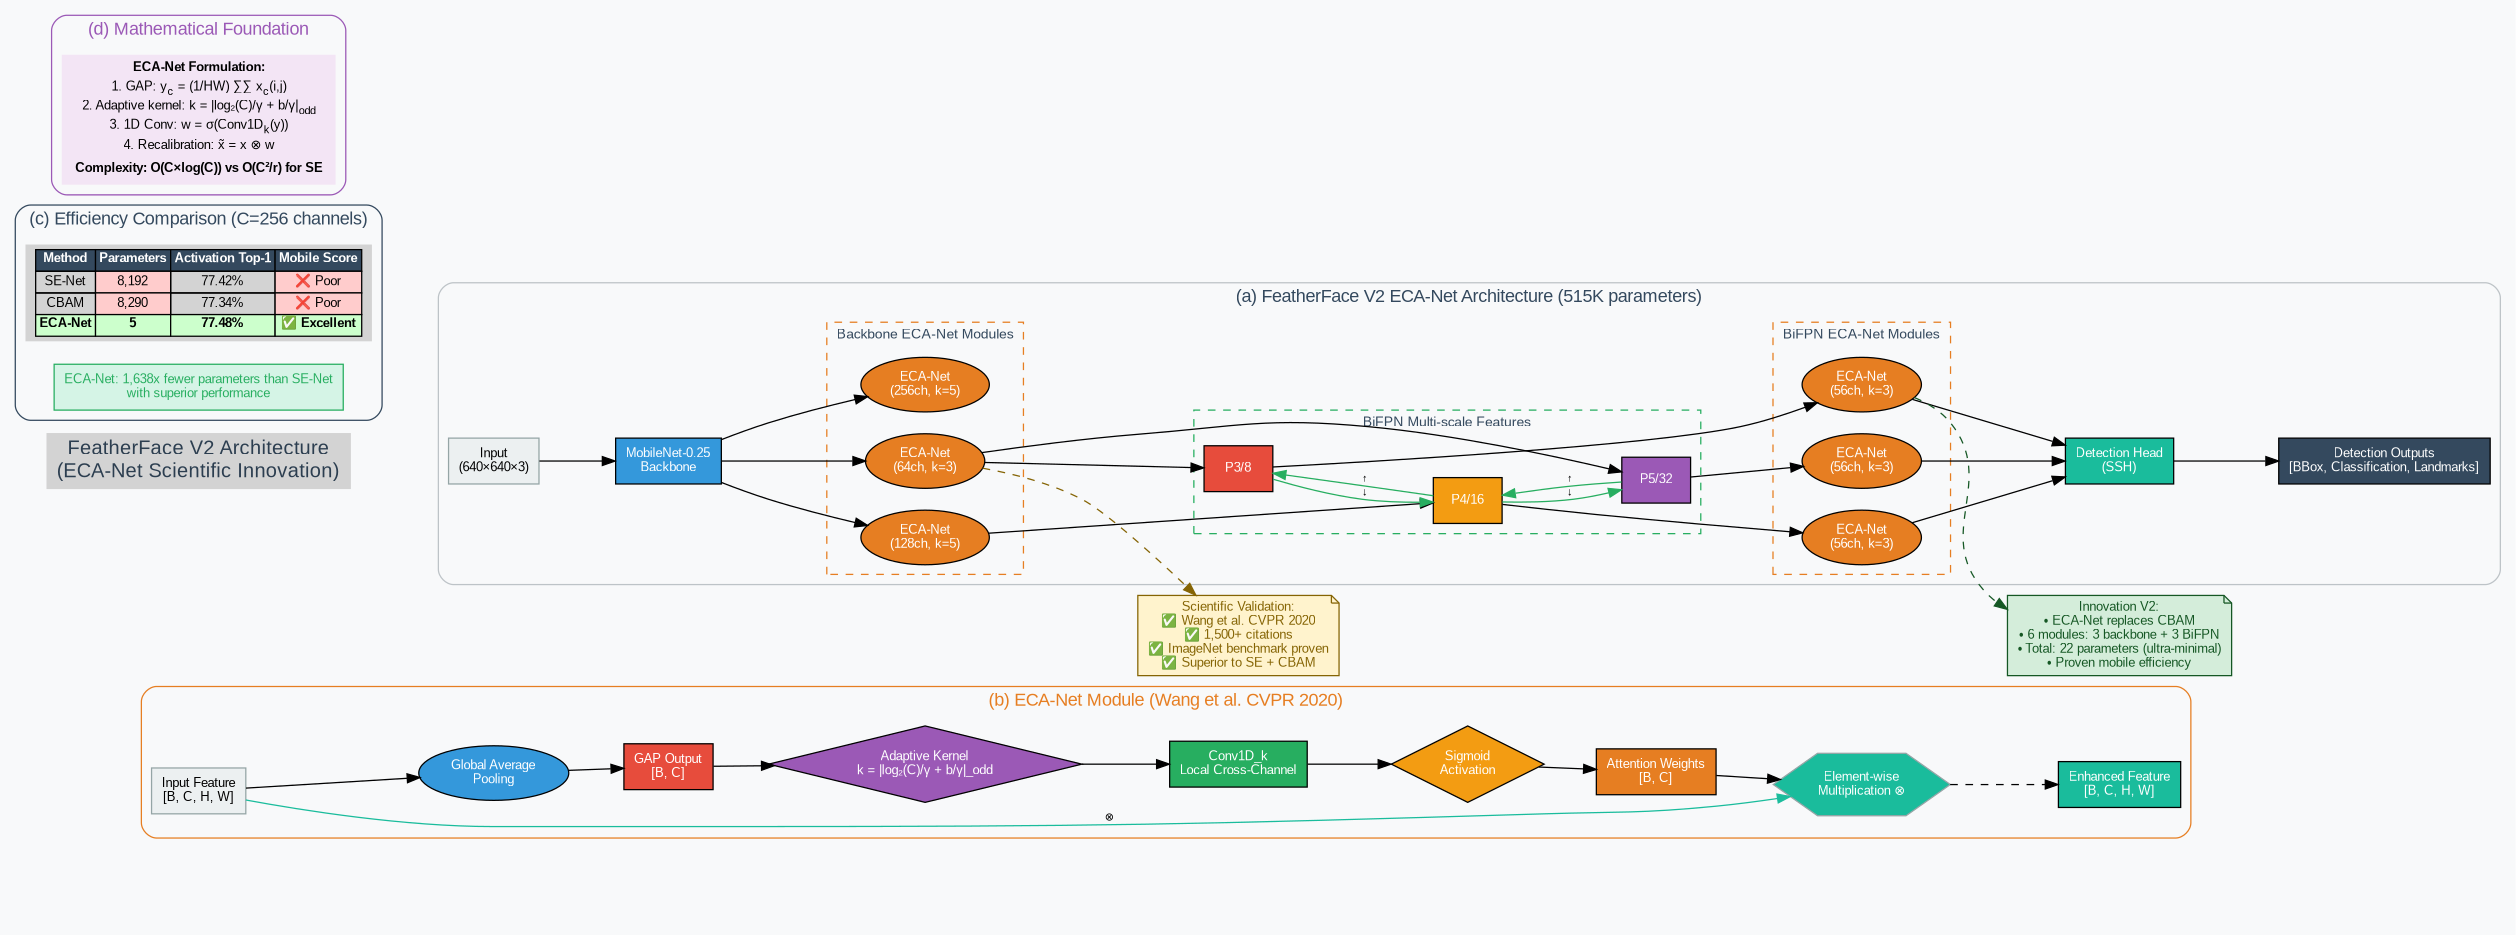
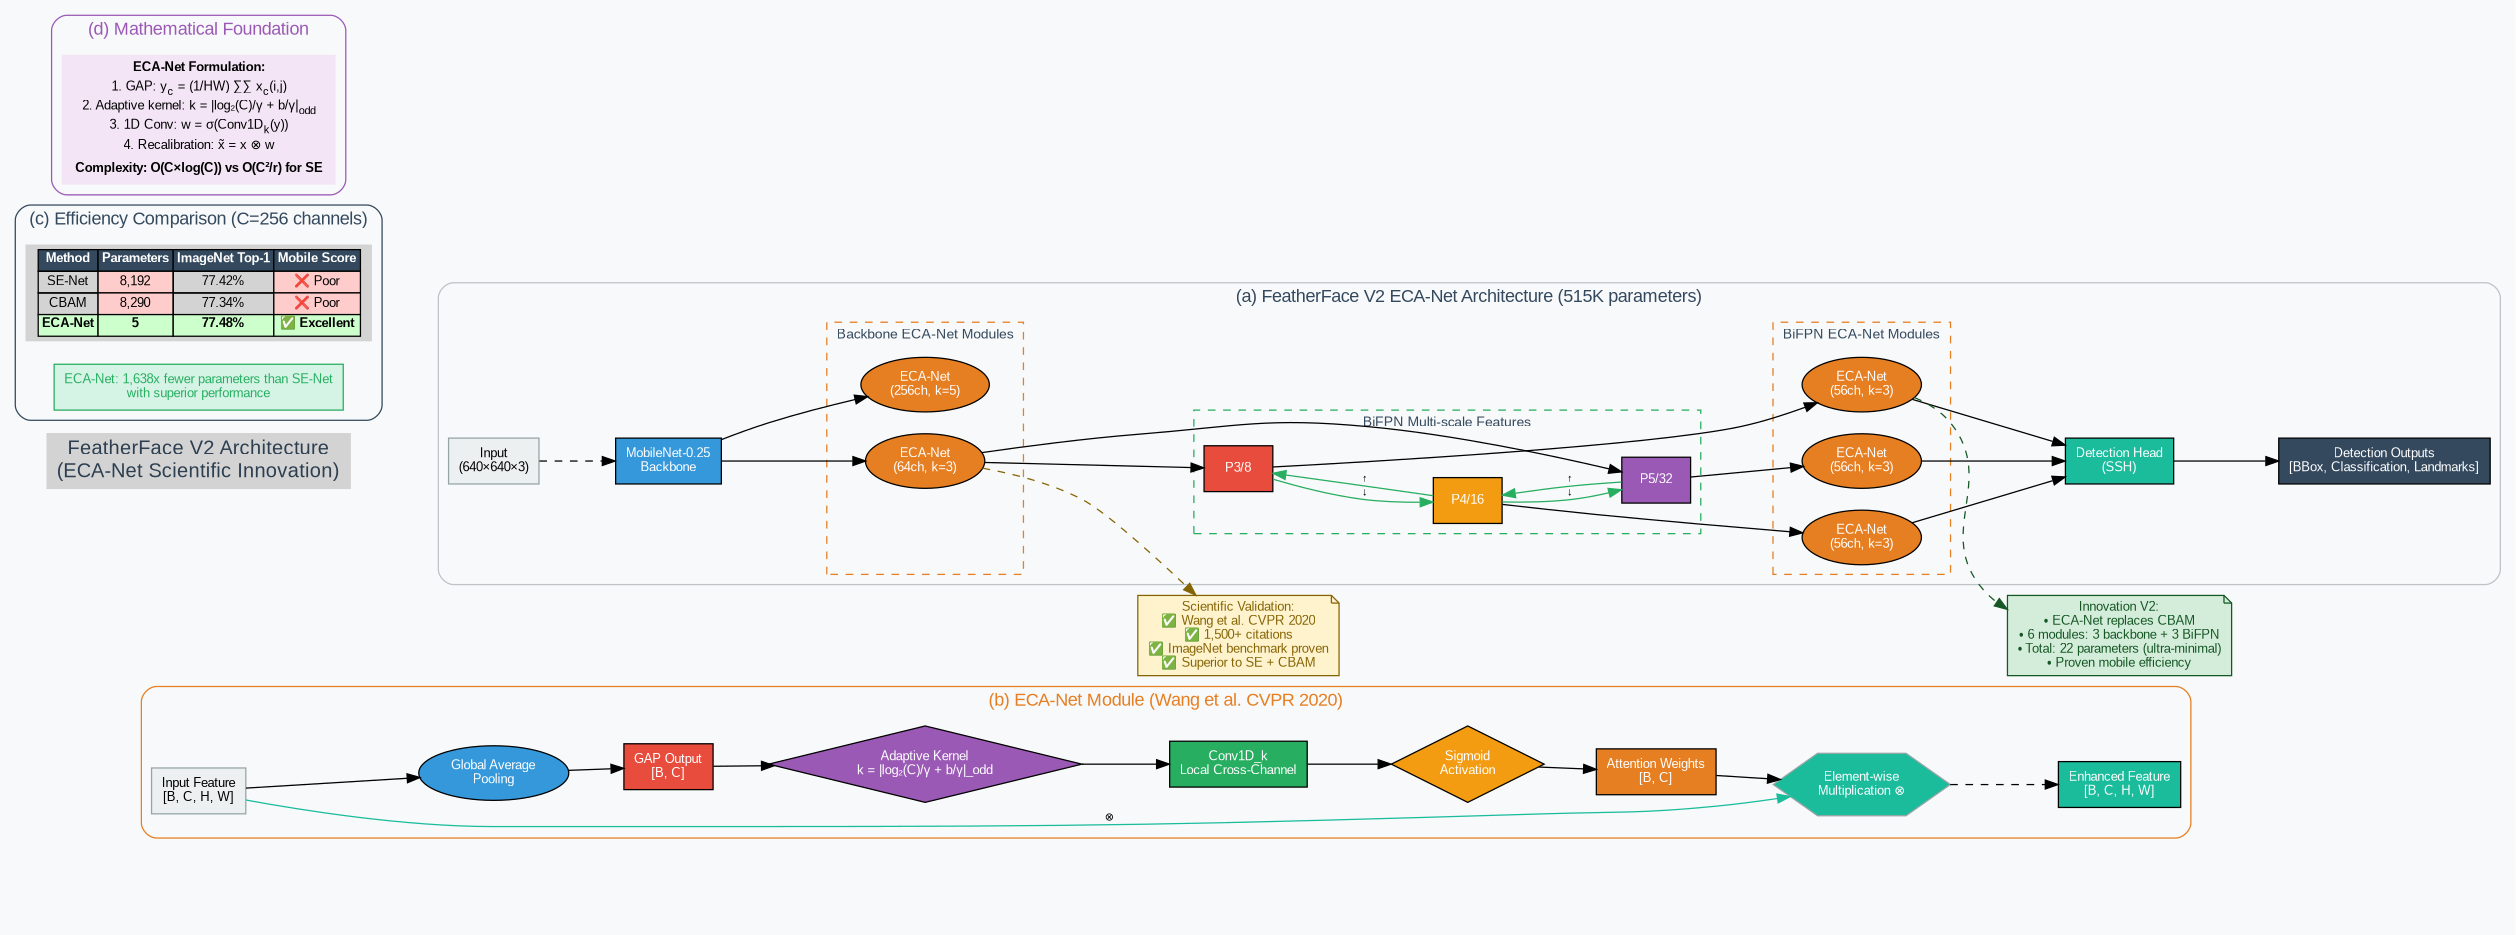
(223, 259) -> (224, 259)
(571, 461) -> (571, 461)
(925, 537) -> none
